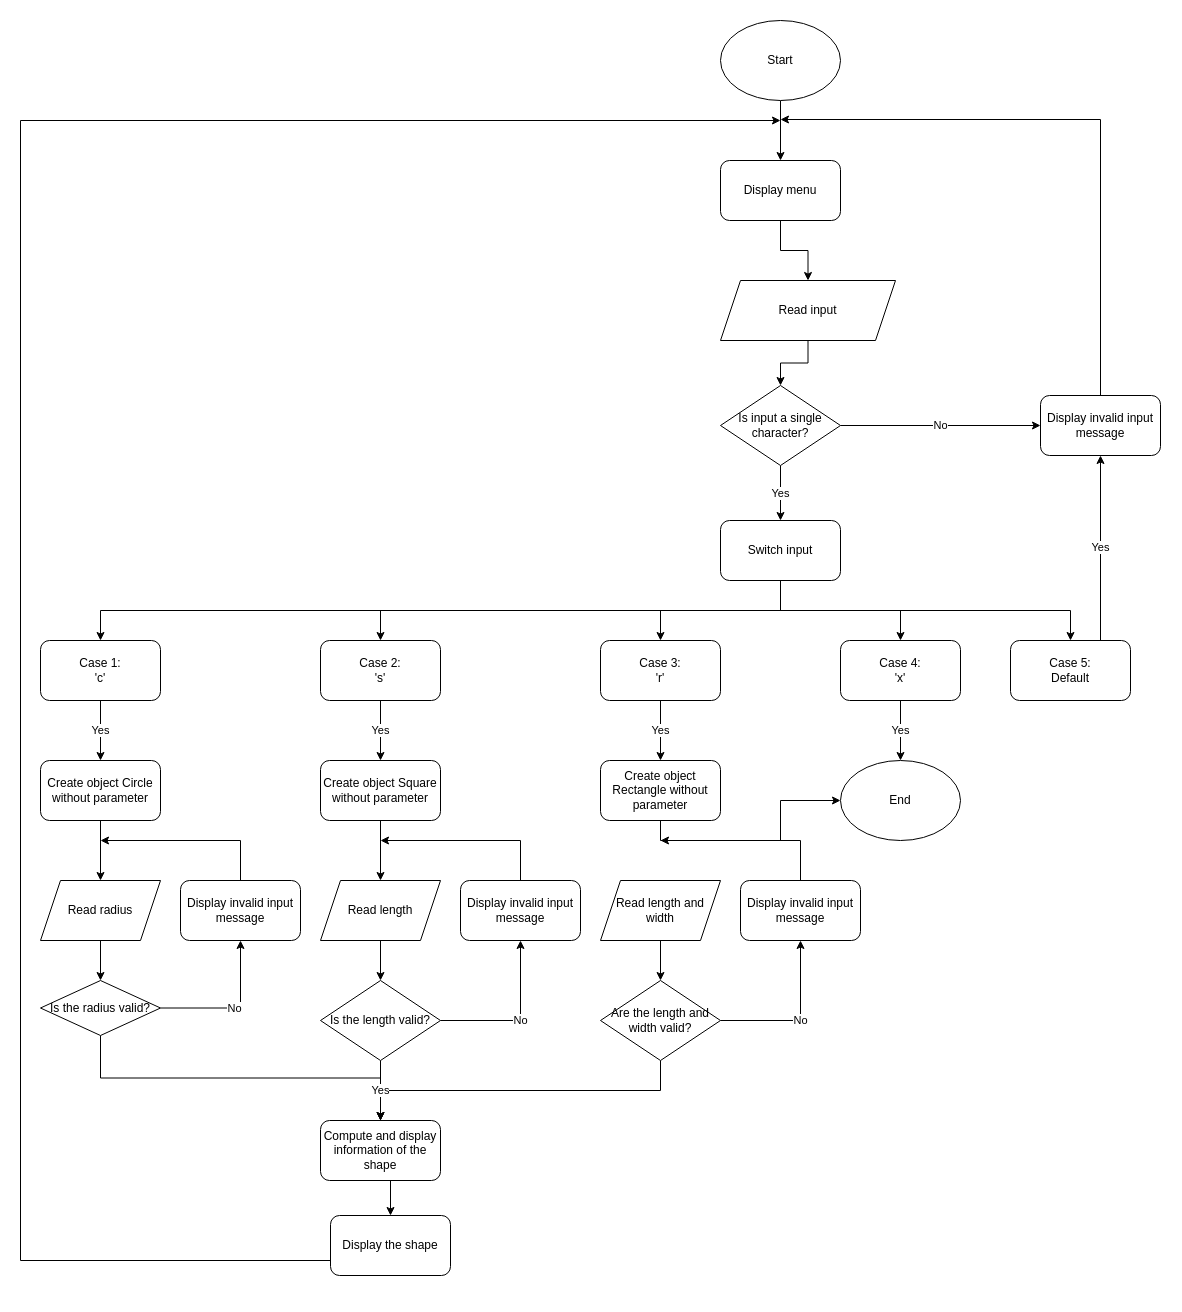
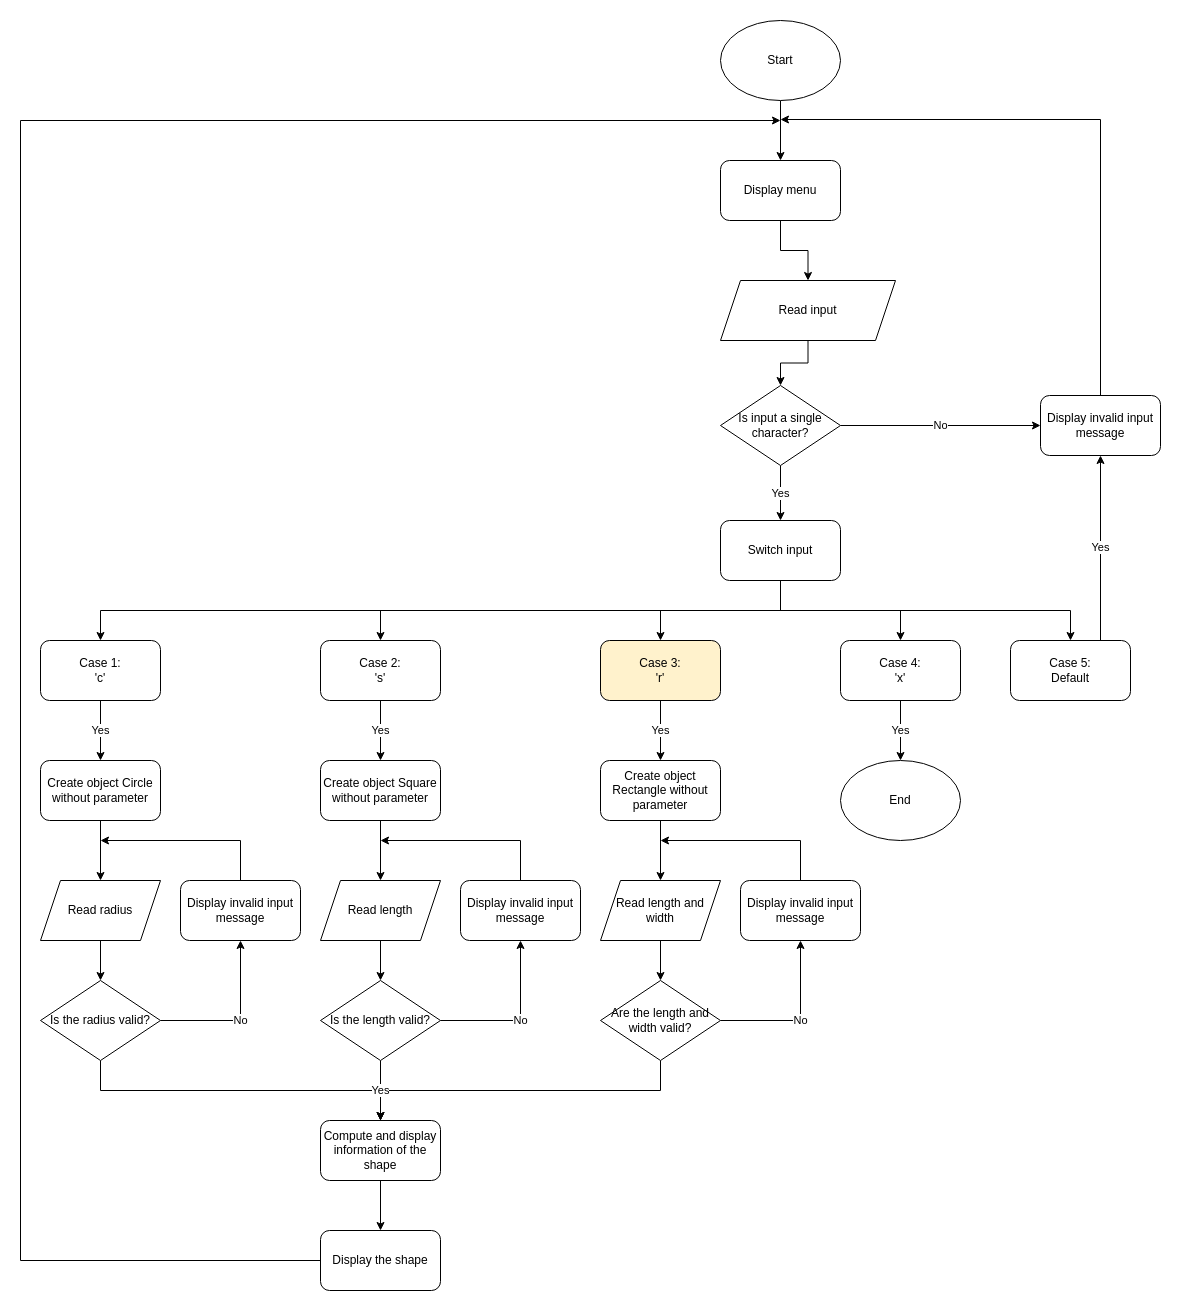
(661, 671) -> (661, 671)
(788, 801) -> (661, 856)
(101, 1008) -> (101, 1021)
(391, 1246) -> (381, 1261)
